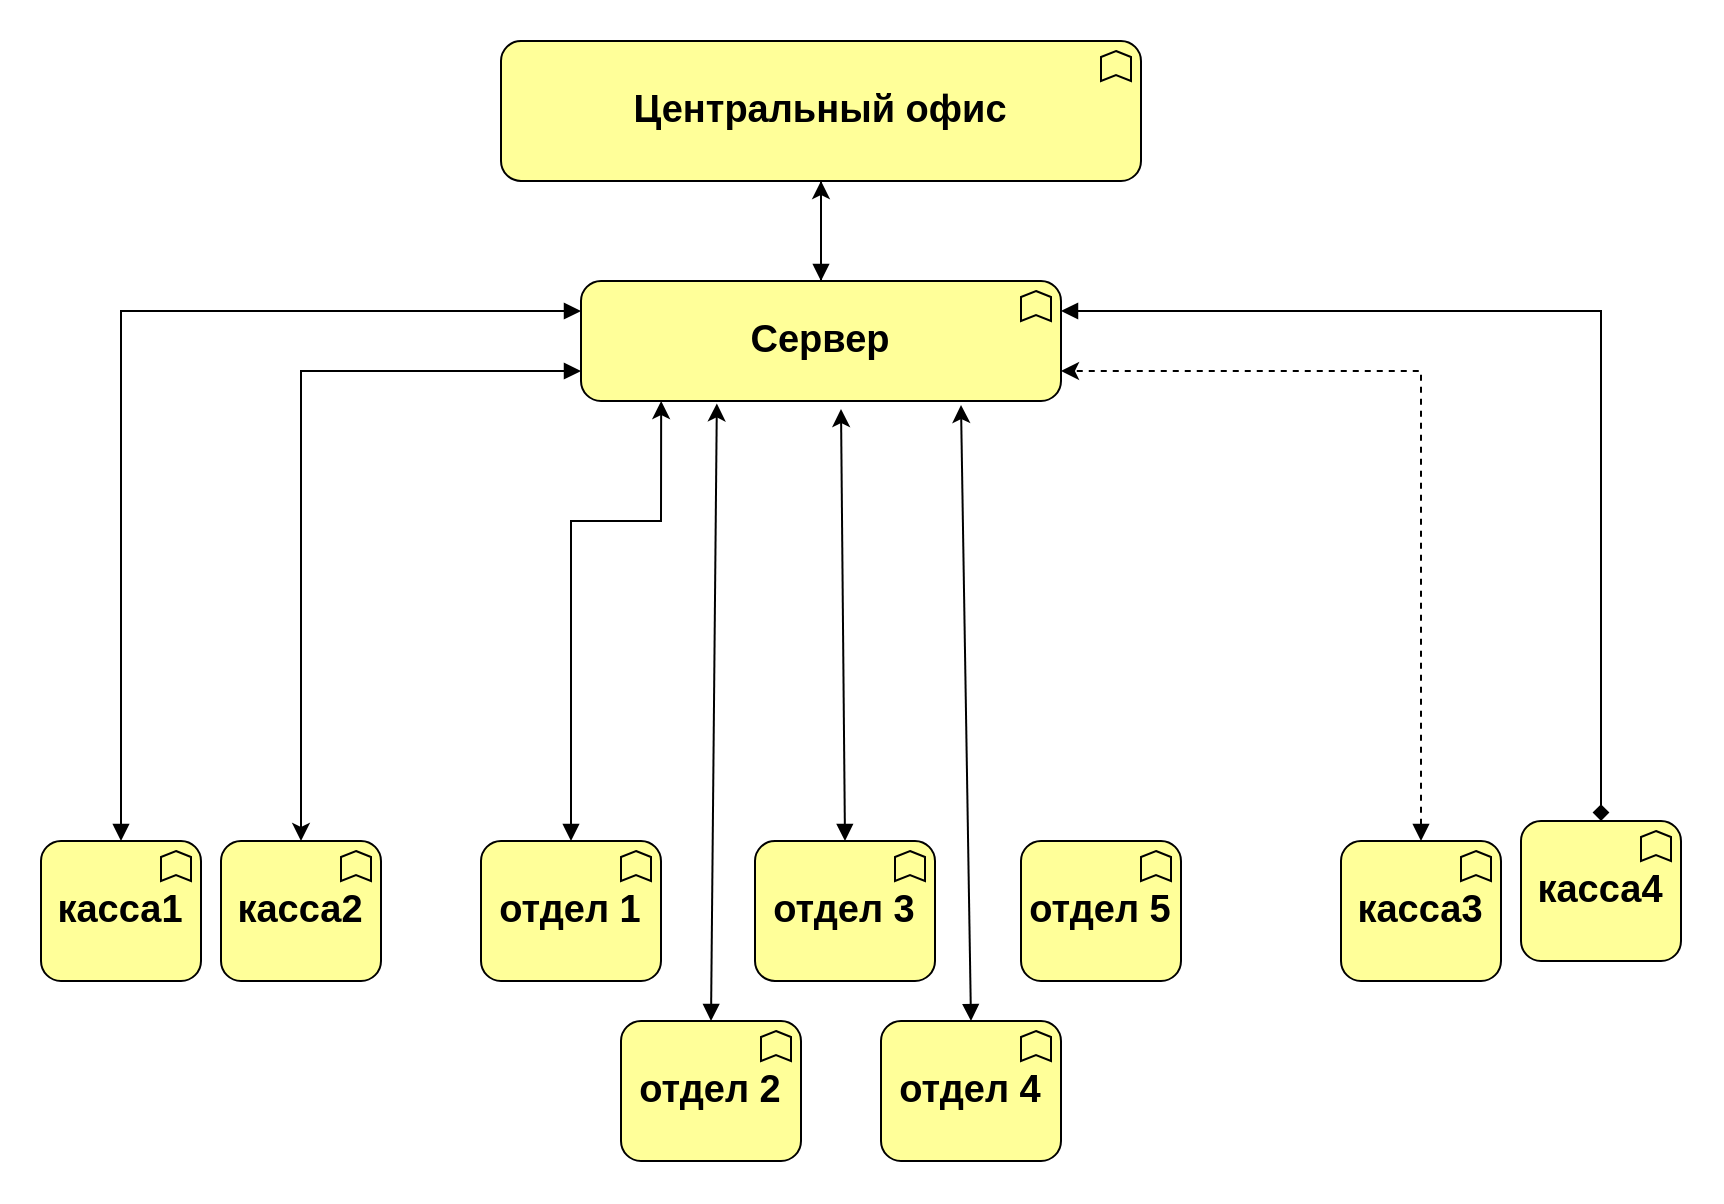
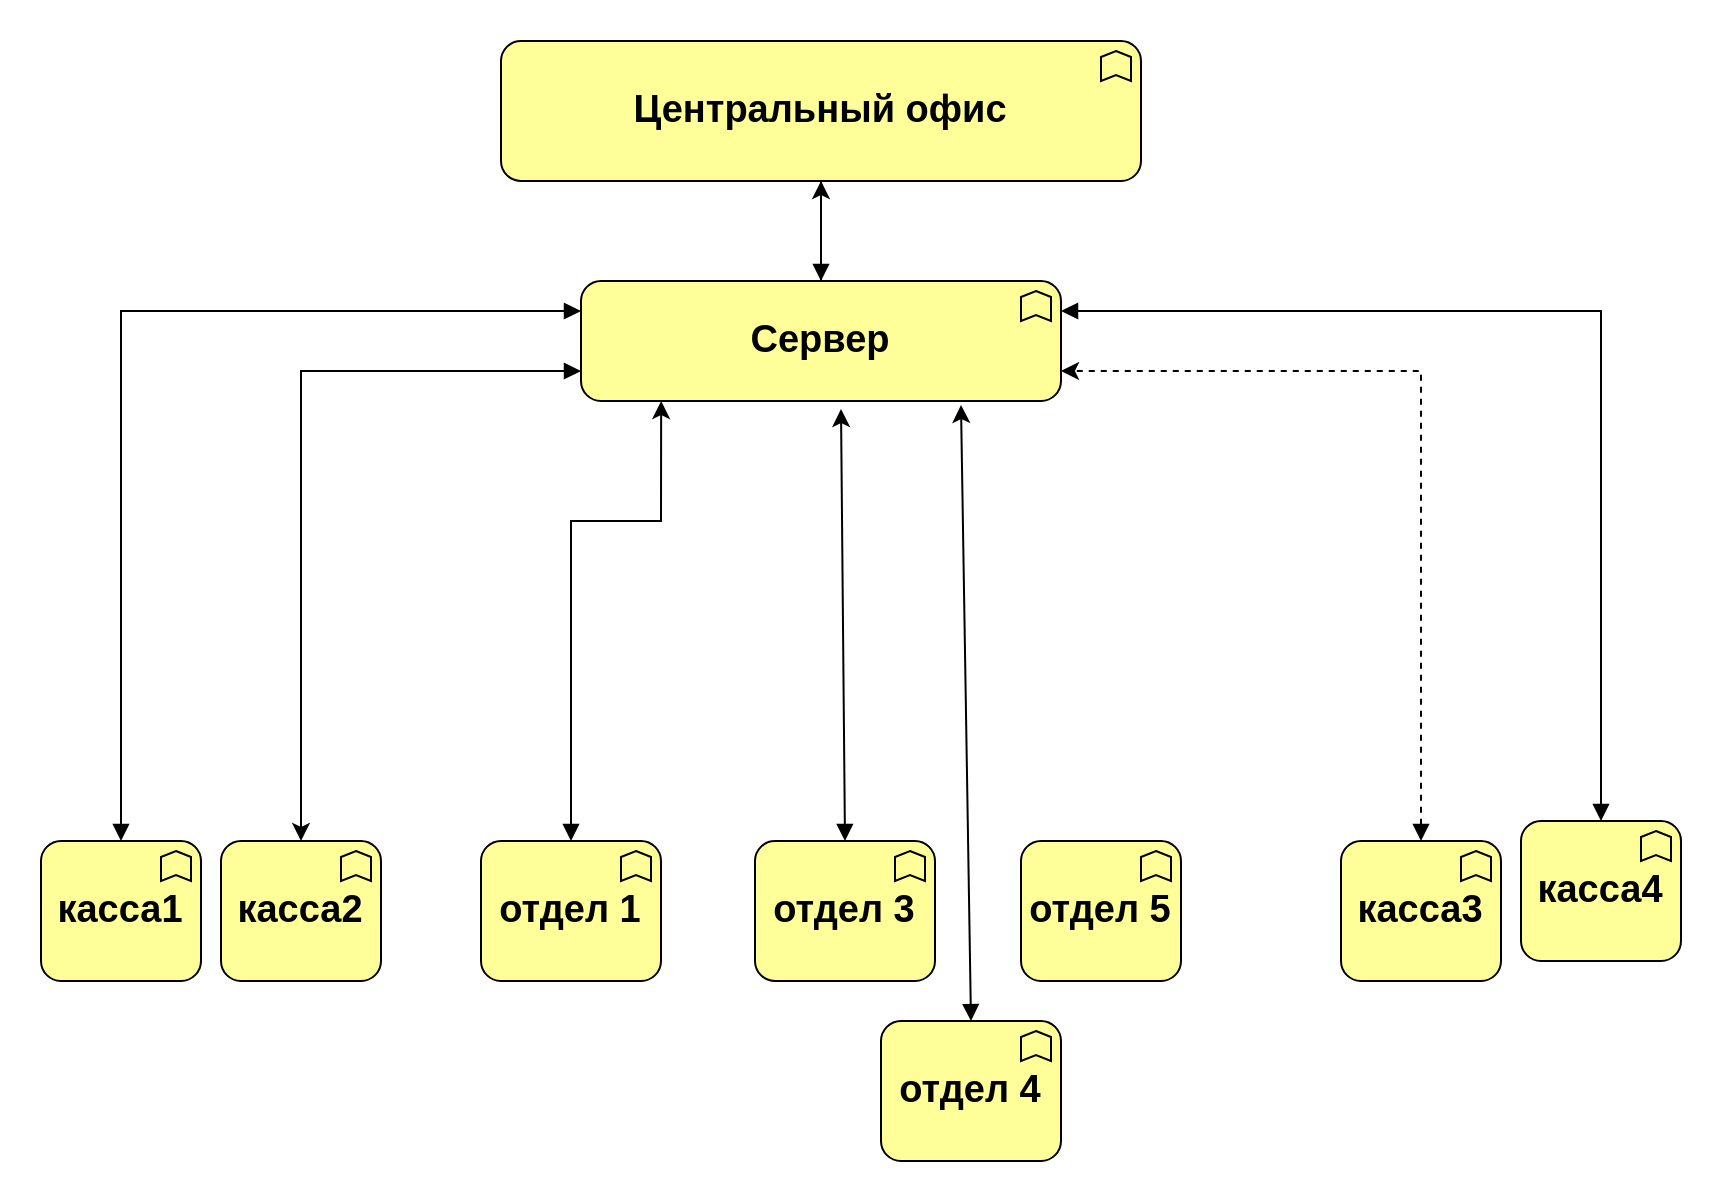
(714, 710) -> none
(1601, 804) -> (1601, 803)
(711, 1091) -> none
